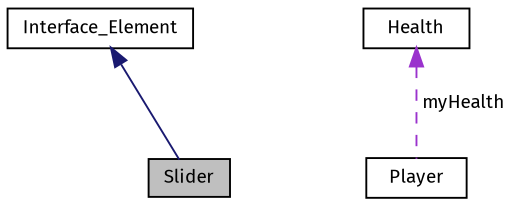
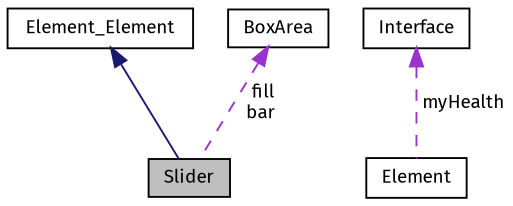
(100, 28) -> (100, 28)
none -> (278, 28)
(416, 28) -> (416, 28)
(416, 178) -> (416, 178)
